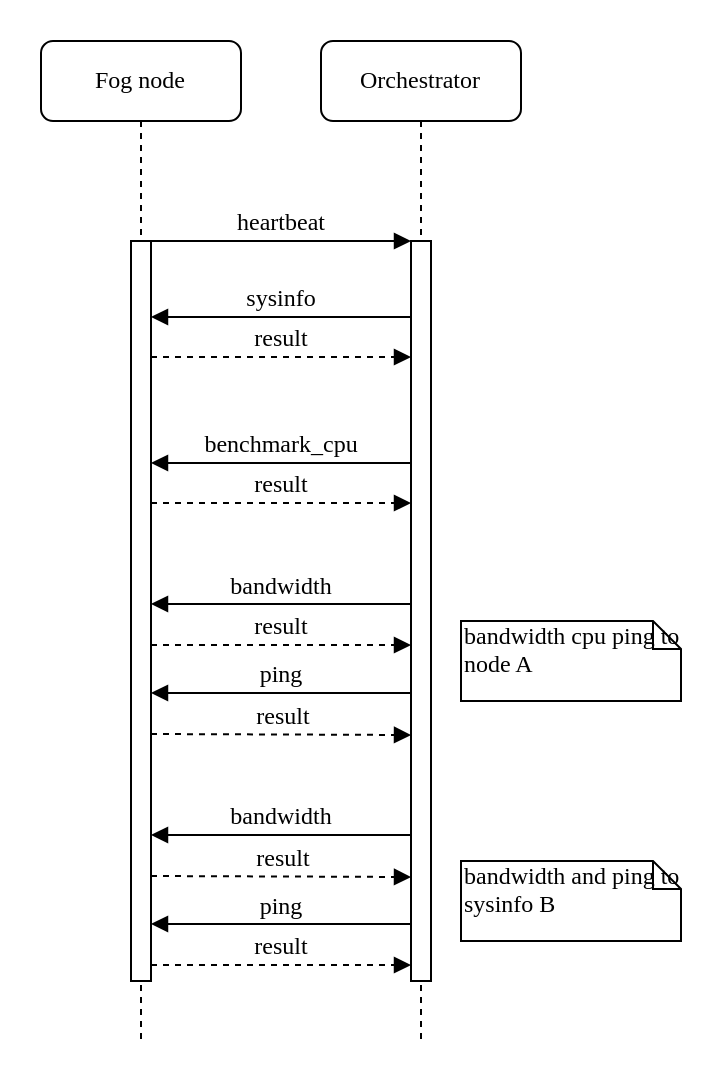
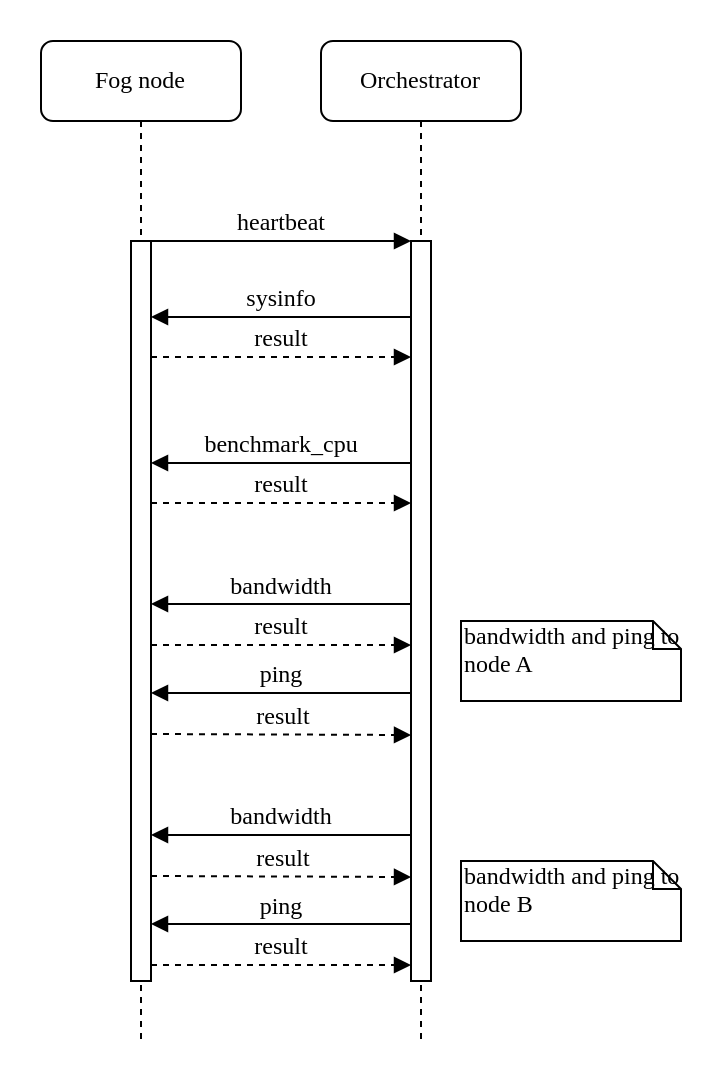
(573, 652) -> (573, 652)
(573, 892) -> (573, 892)
